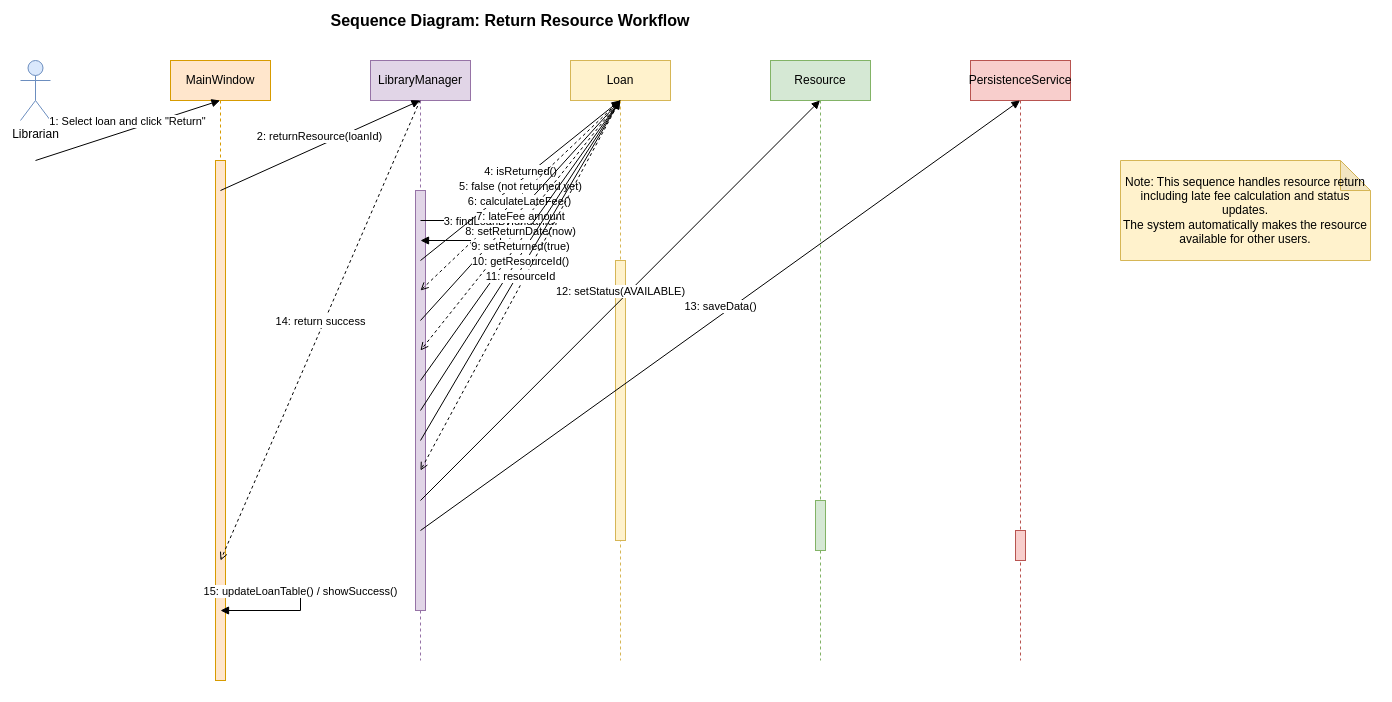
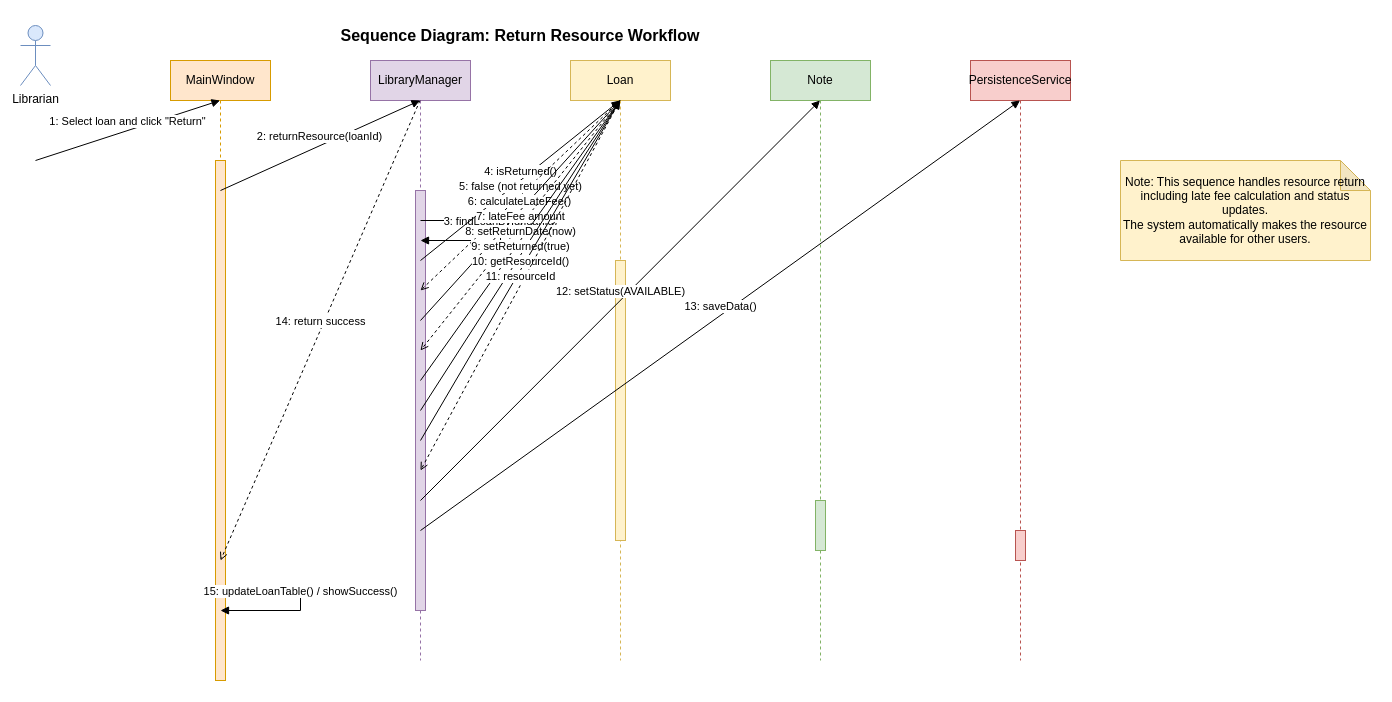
(511, 21) -> (521, 36)
(821, 81) -> (821, 81)
(36, 91) -> (36, 56)
